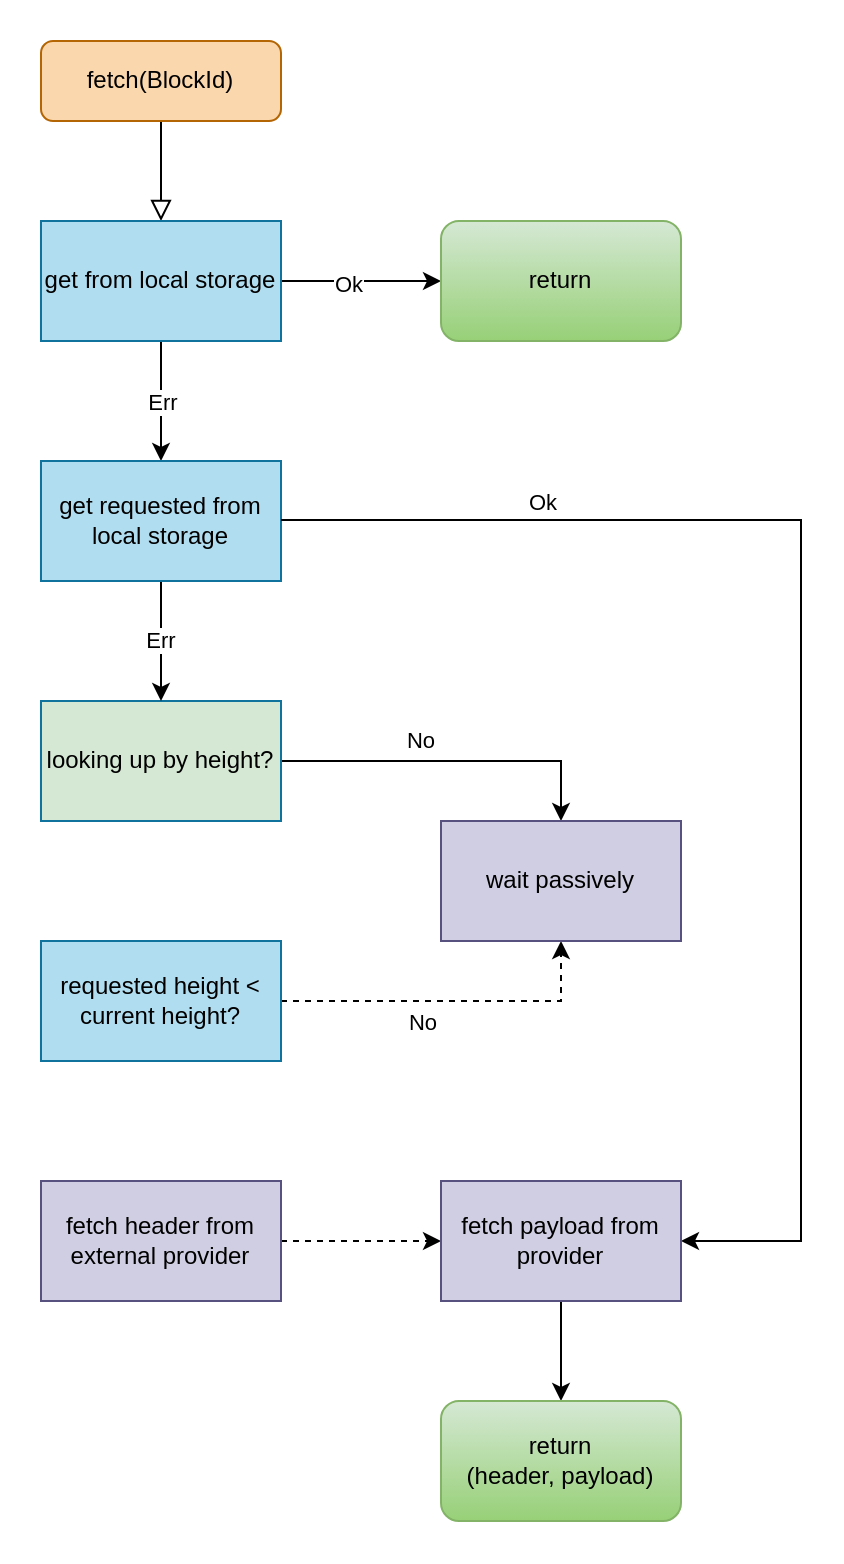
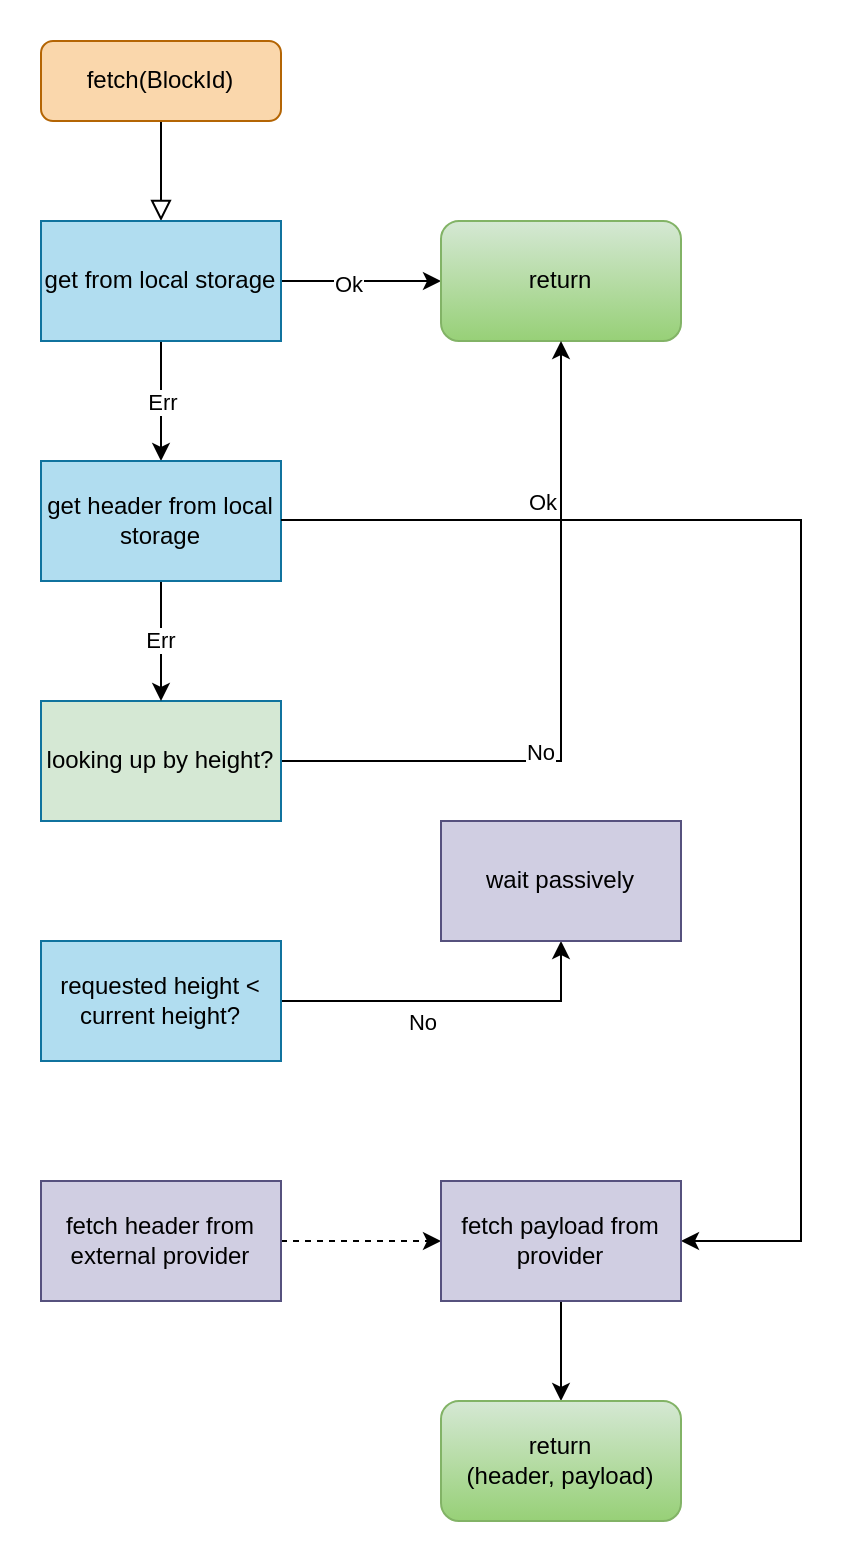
(161, 521) -> (161, 521)
(561, 766) -> (561, 576)
(446, 1001) -> (446, 1001)
